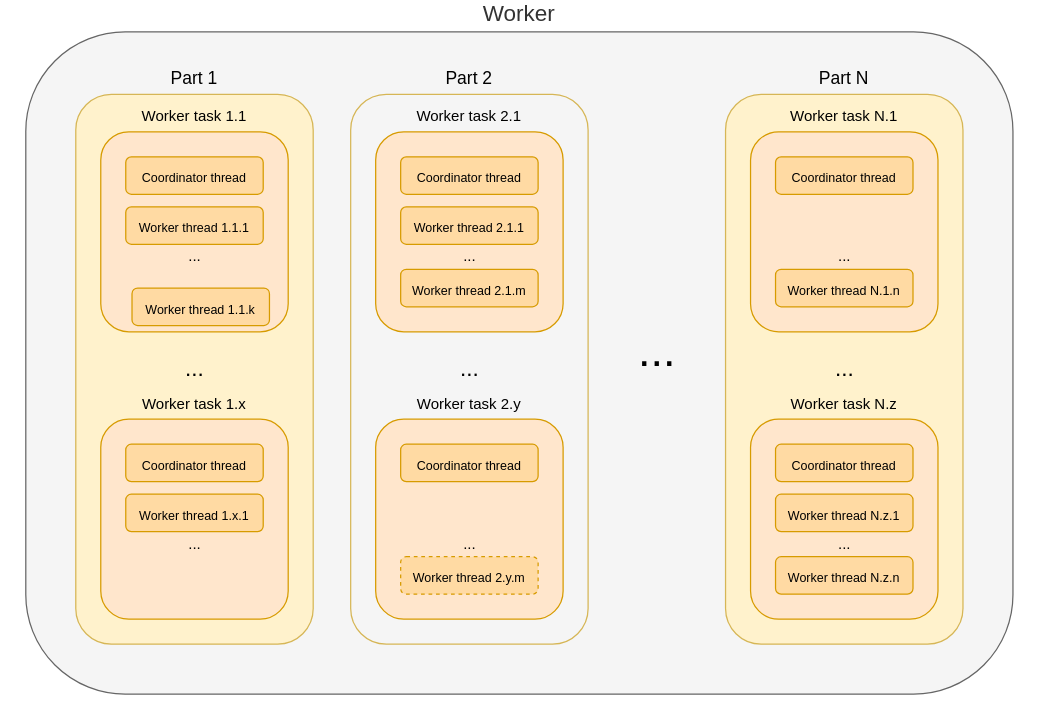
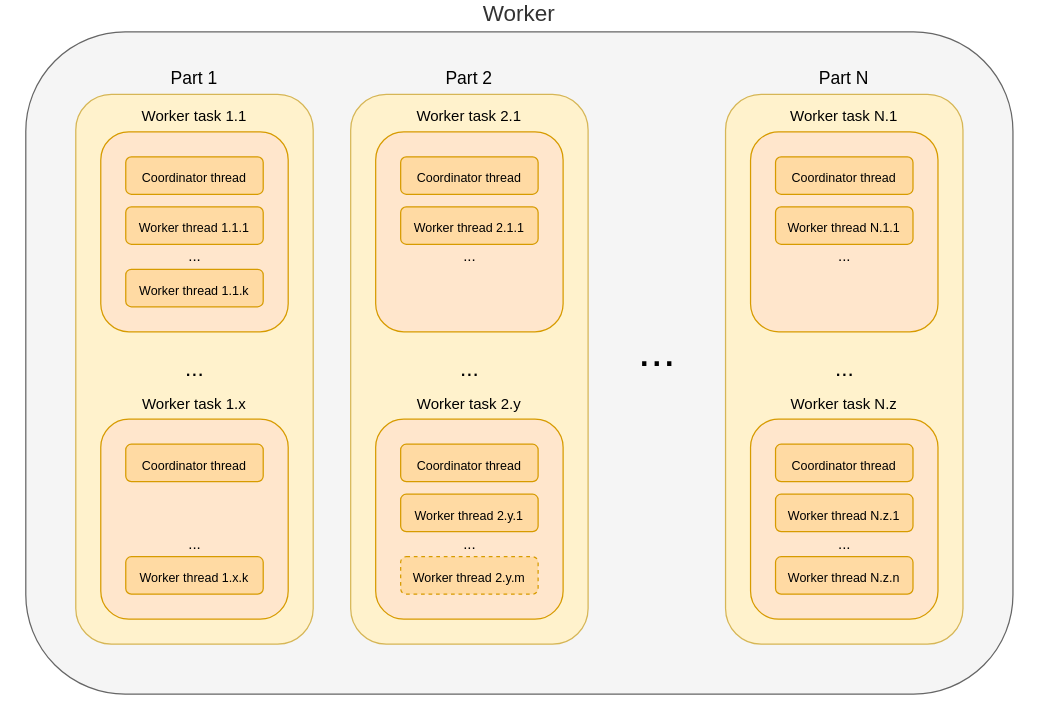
none -> (844, 226)
(469, 288) -> none
(844, 288) -> none
(201, 307) -> (194, 288)
(469, 369) -> (469, 369)
(194, 513) -> none
none -> (469, 513)
none -> (194, 576)
